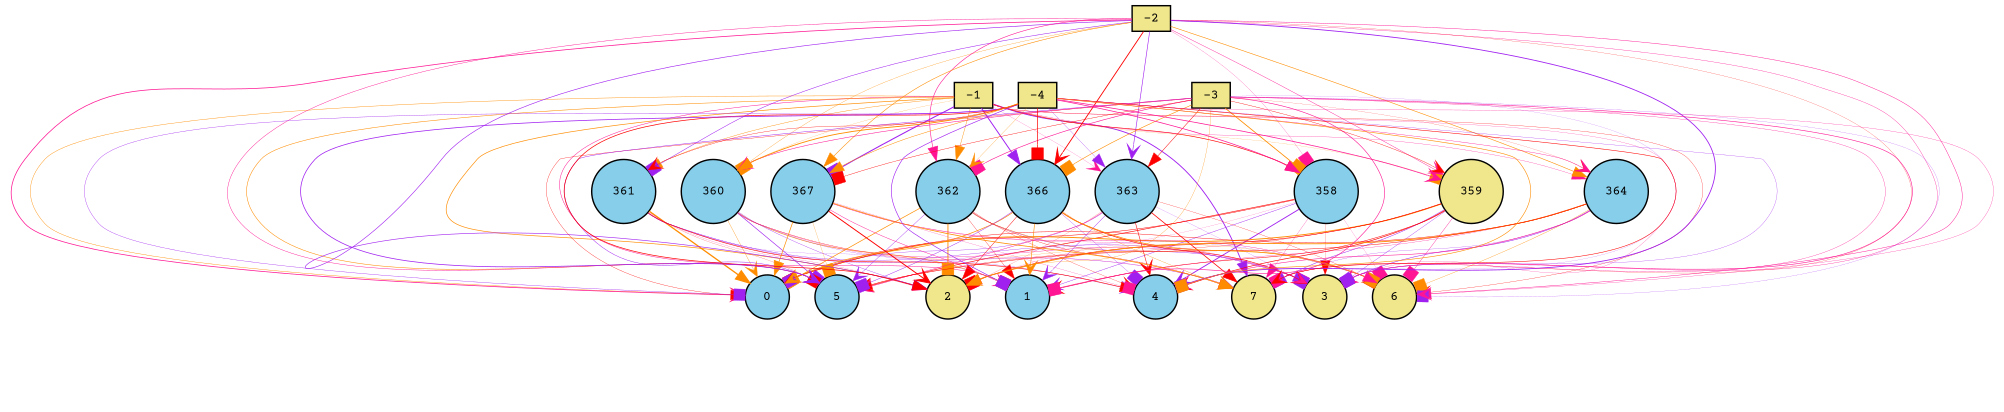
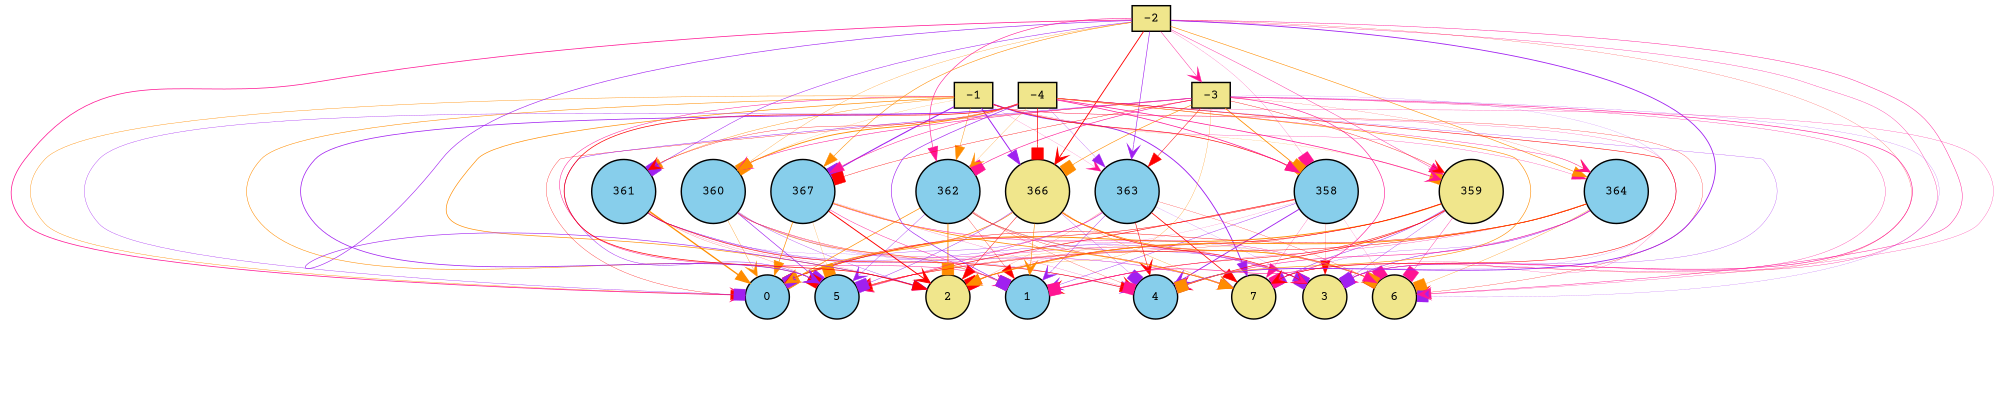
(1282, 86) -> (1282, 86)
(357, 93) -> (1176, 51)
(929, 131) -> (929, 131)
(1038, 191) -> (1038, 191)
